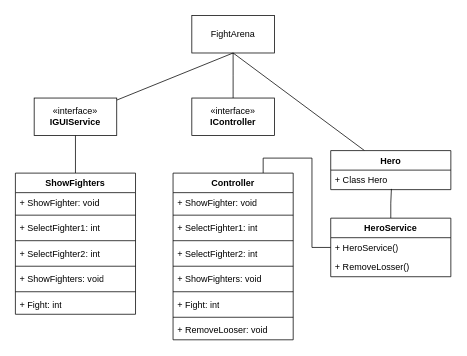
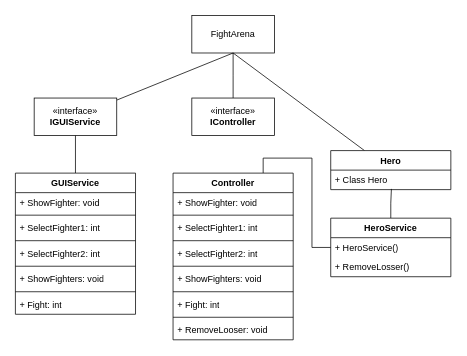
(75, 184) -> (75, 184)
